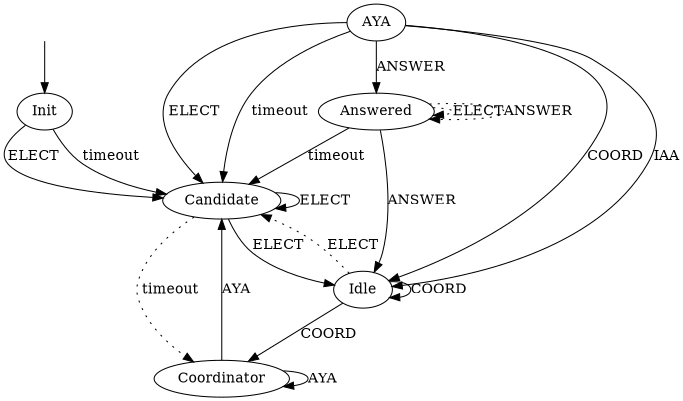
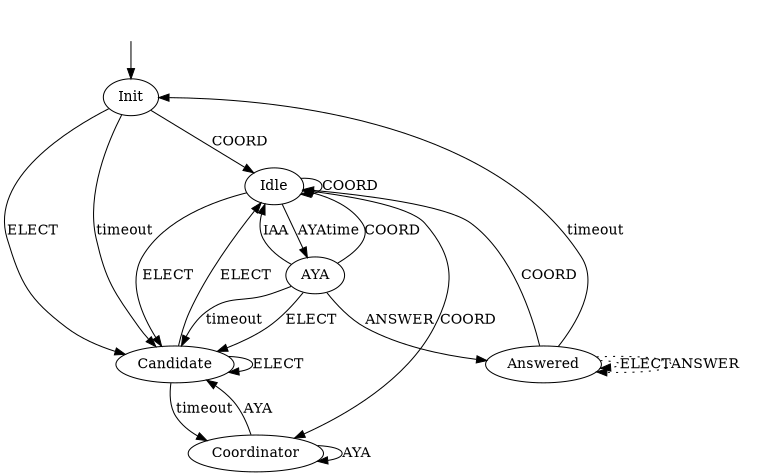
none -> (198, 139)
(304, 154) -> (441, 148)
(422, 201) -> (549, 275)
none -> (293, 226)
(313, 241) -> (154, 241)
(137, 284) -> (175, 414)
